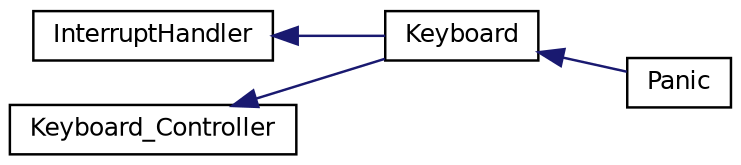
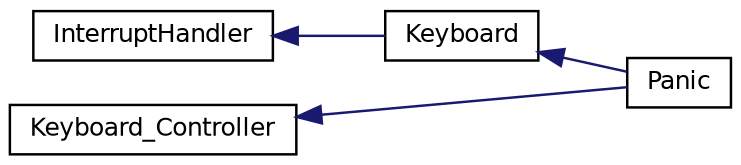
(320, 79) -> (474, 101)
